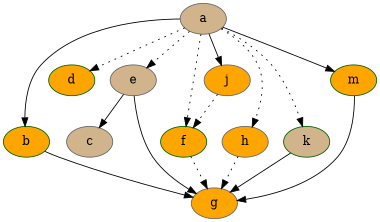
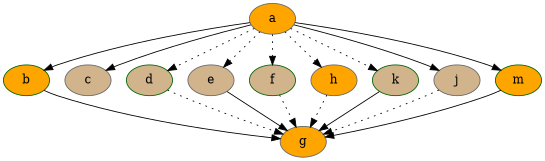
(203, 19) -> (272, 19)
(72, 80) -> (149, 80)
(227, 80) -> (457, 80)
(114, 108) -> (182, 44)
(208, 108) -> (386, 112)
none -> (221, 112)
(184, 142) -> (272, 80)
